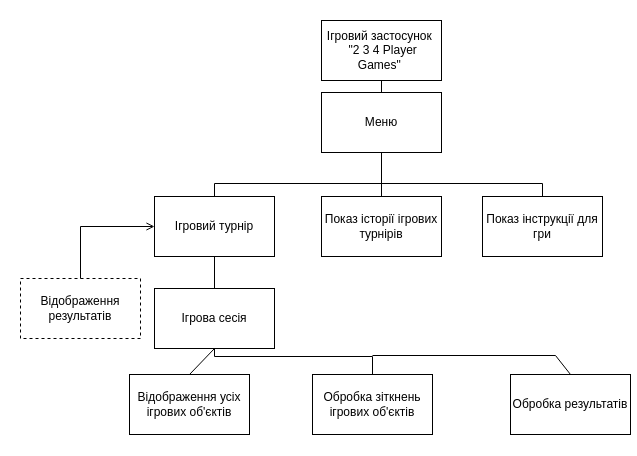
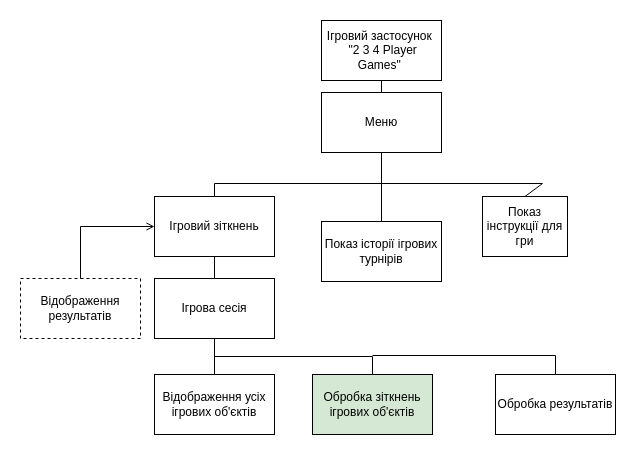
(215, 227) -> (215, 227)
(382, 227) -> (382, 252)
(543, 227) -> (525, 227)
(215, 319) -> (215, 309)
(190, 405) -> (215, 405)
(373, 405) -> (373, 405)
(571, 405) -> (556, 405)
